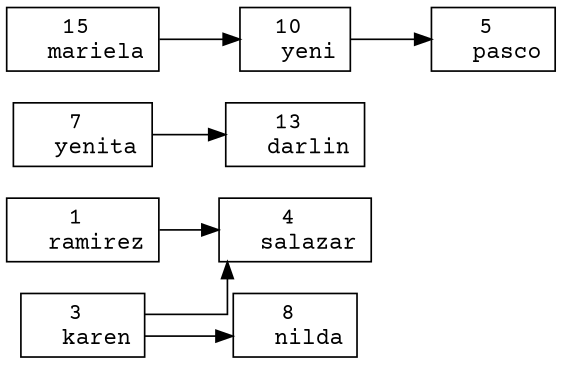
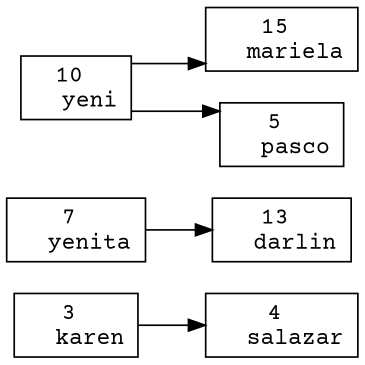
(191, 39) -> (160, 64)
(83, 230) -> none
(295, 325) -> none
